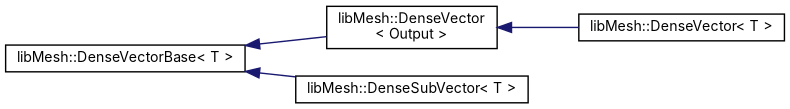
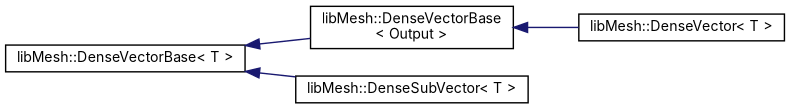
(412, 27) -> (412, 27)
